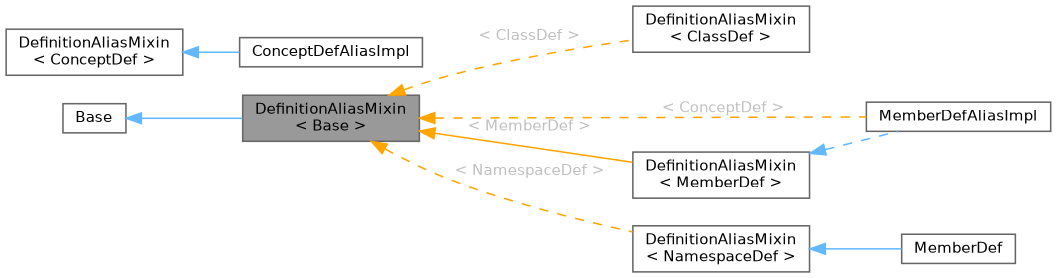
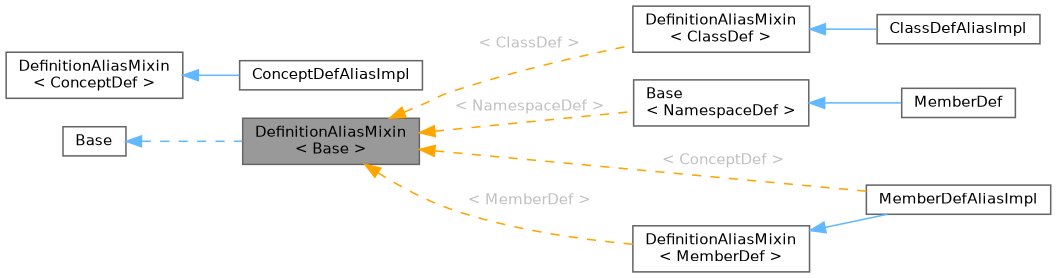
none -> (959, 29)
(192, 118) -> (192, 141)
(862, 140) -> (856, 221)
(534, 148) -> (501, 224)
(721, 249) -> (721, 103)
